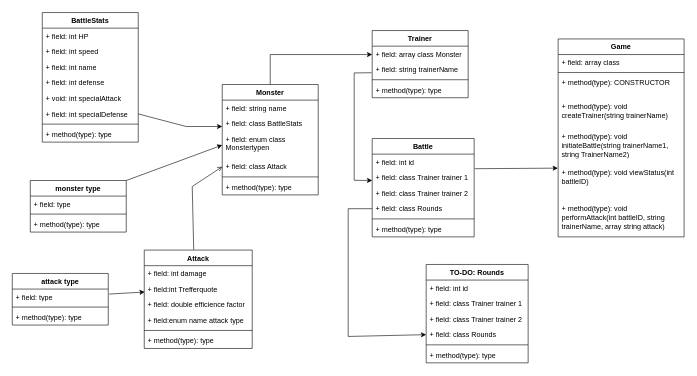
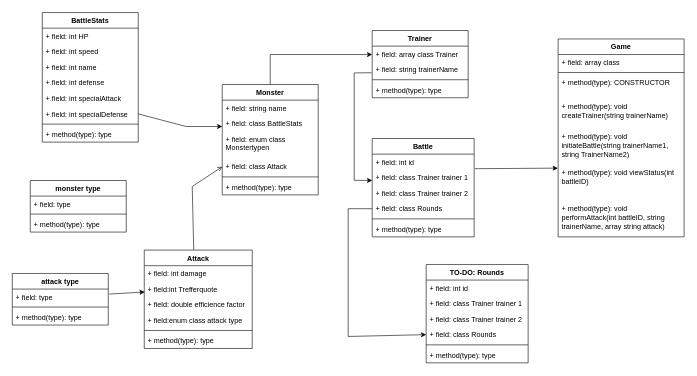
(421, 59) -> (421, 59)
(89, 99) -> (90, 99)
(173, 163) -> none
(199, 325) -> (199, 325)
